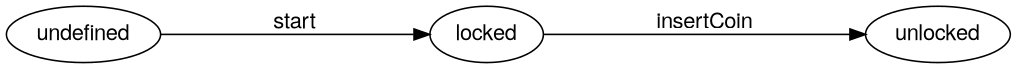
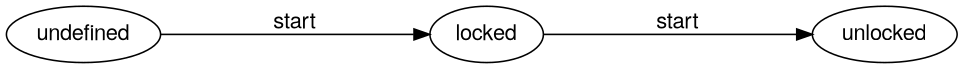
(705, 23) -> (678, 23)
